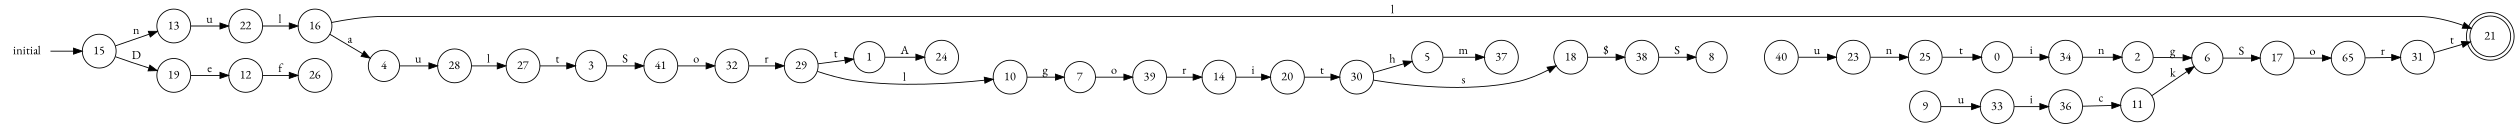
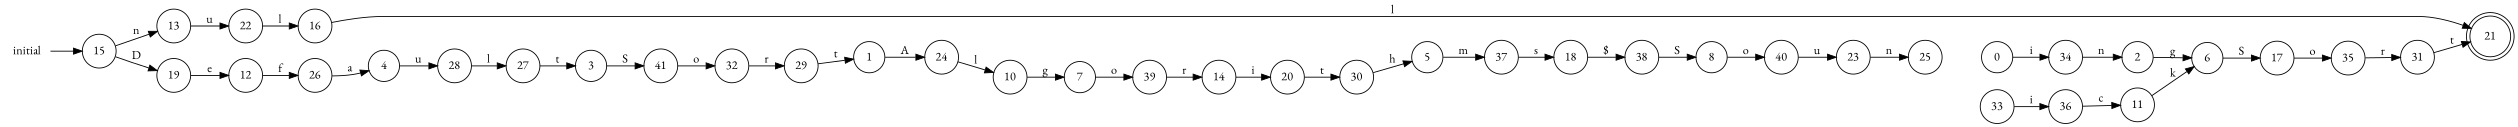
(346, 44) -> (346, 75)
none -> (1741, 57)
(1958, 57) -> none
(2348, 58) -> (2348, 58)
(900, 84) -> (972, 66)
(1462, 87) -> (1532, 57)
(1925, 107) -> none
